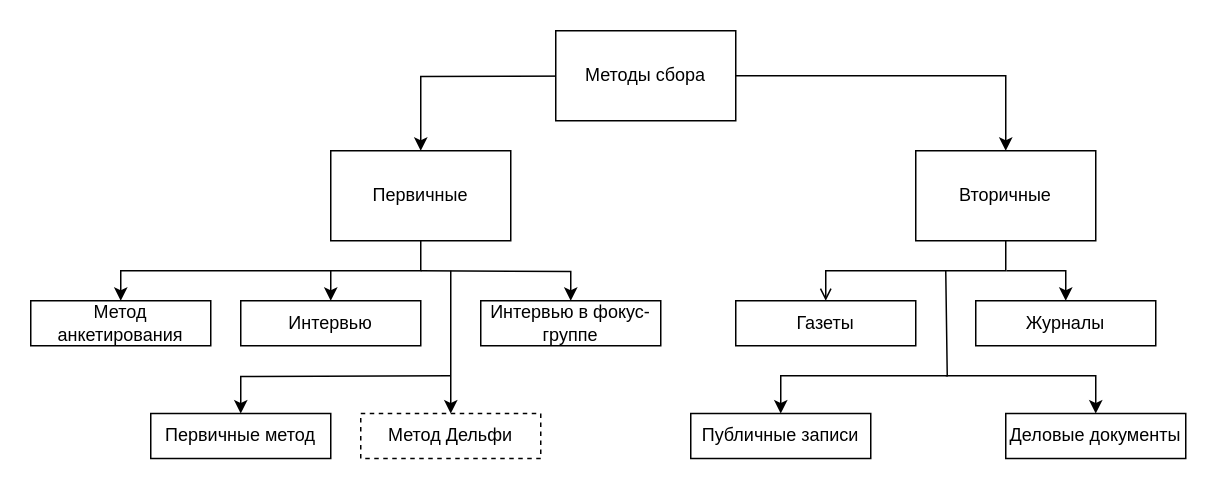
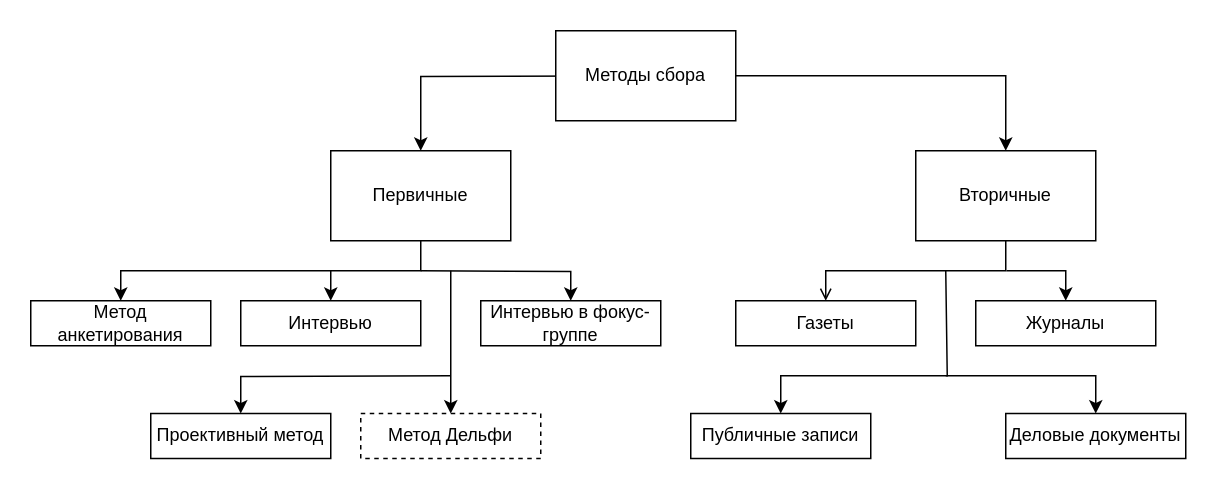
(241, 436) -> (241, 436)
